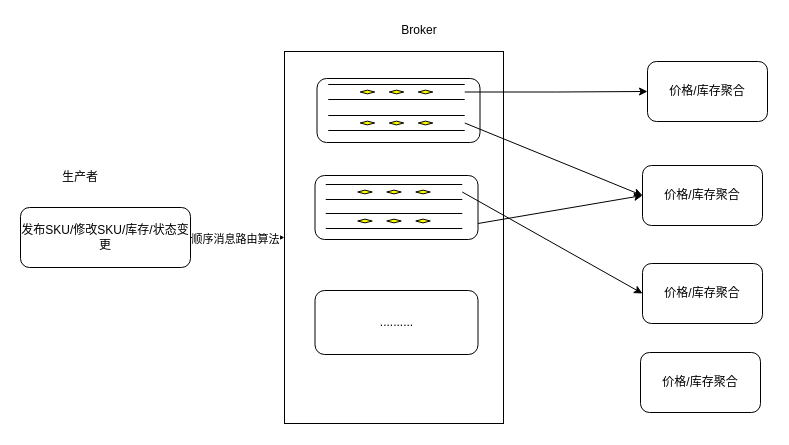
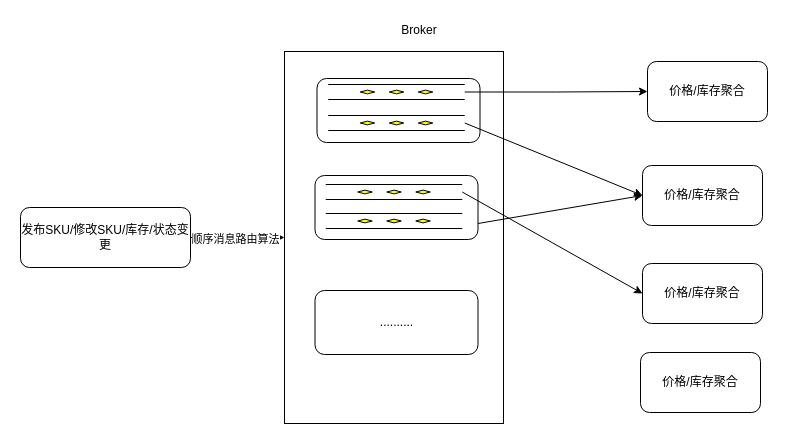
(81, 178) -> none
